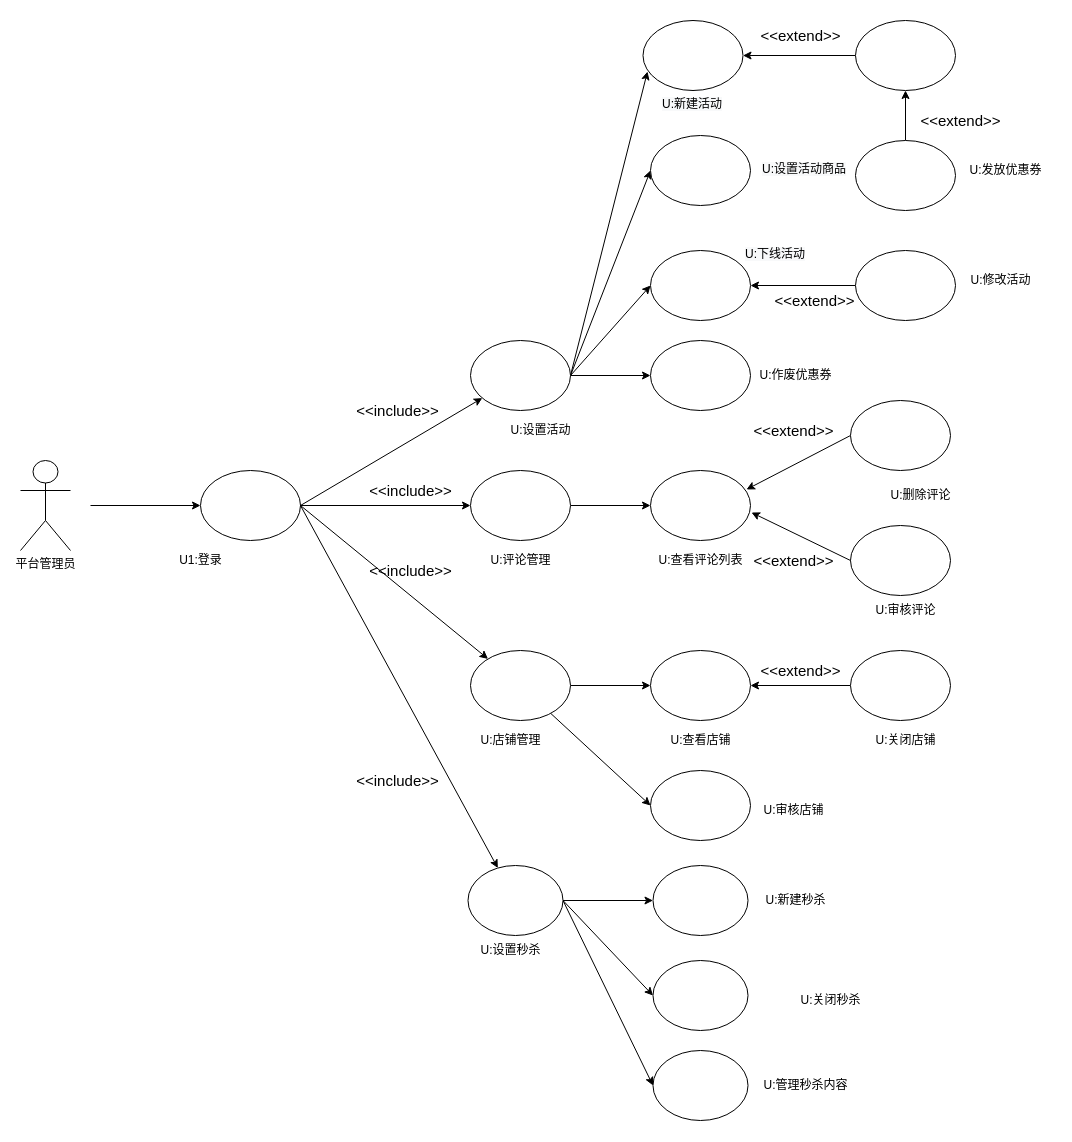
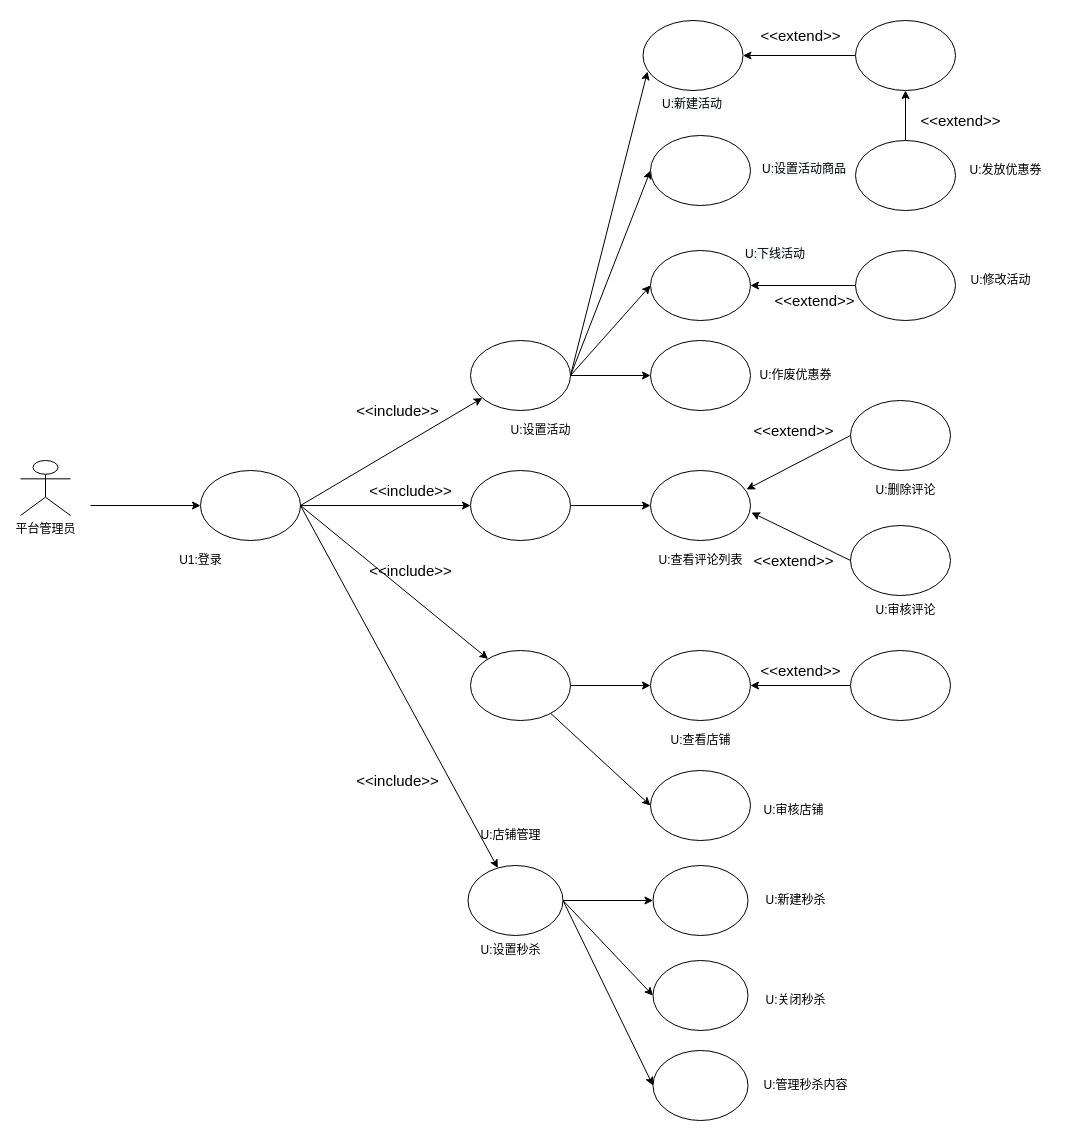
(921, 496) -> (906, 491)
(46, 506) -> (46, 488)
(521, 561) -> none
(511, 741) -> (511, 836)
(906, 741) -> none
(831, 1001) -> (796, 1001)
